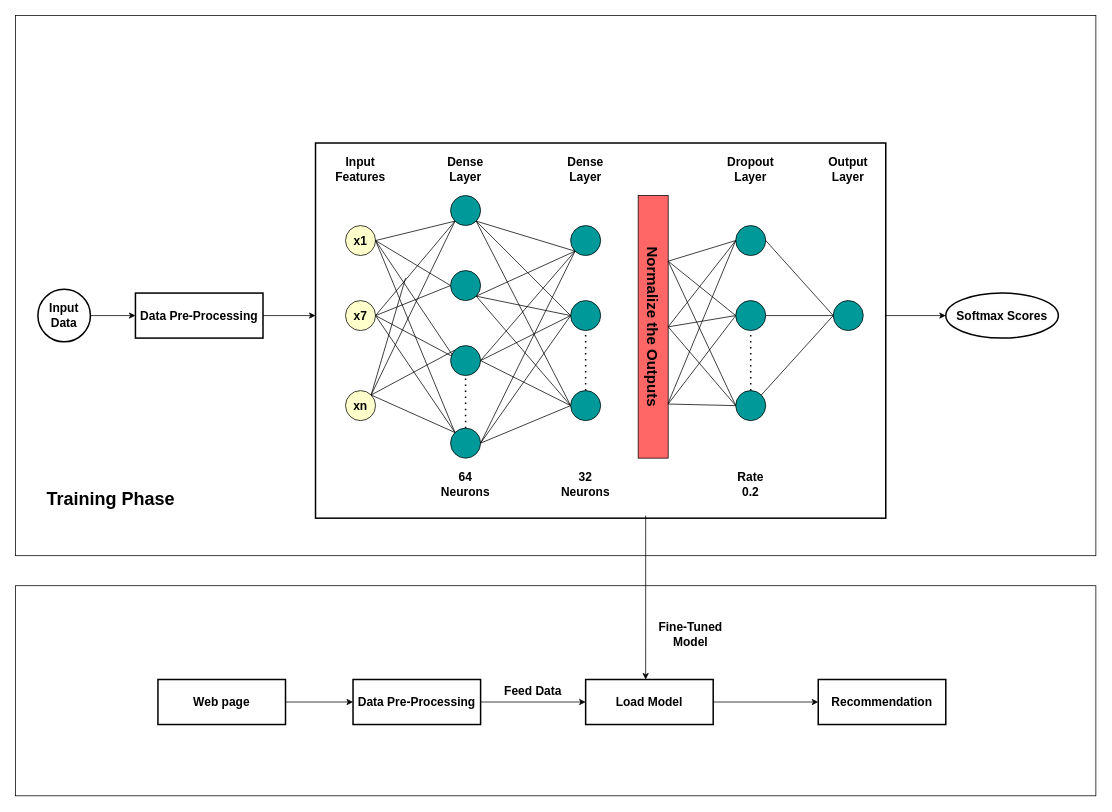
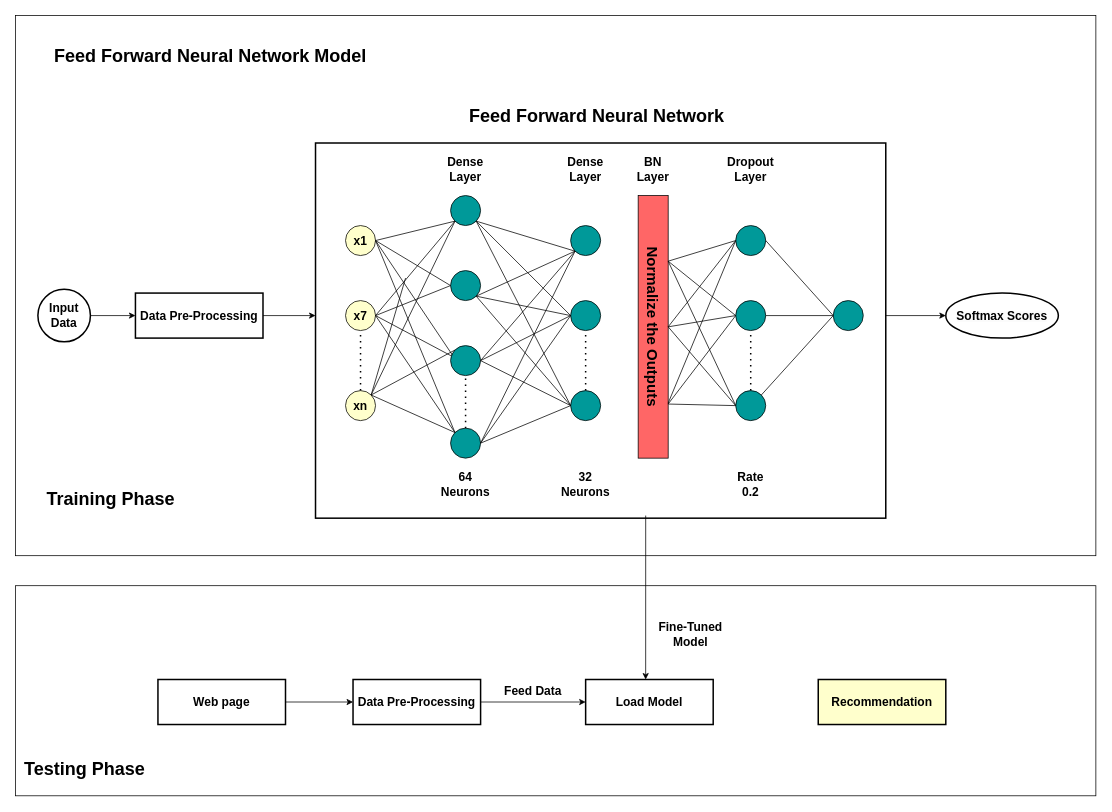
none -> (297, 57)
none -> (597, 117)
(360, 169) -> none
none -> (653, 169)
(848, 169) -> none
none -> (360, 362)
(811, 702) -> none
(882, 702) -> (882, 702)
none -> (267, 769)
